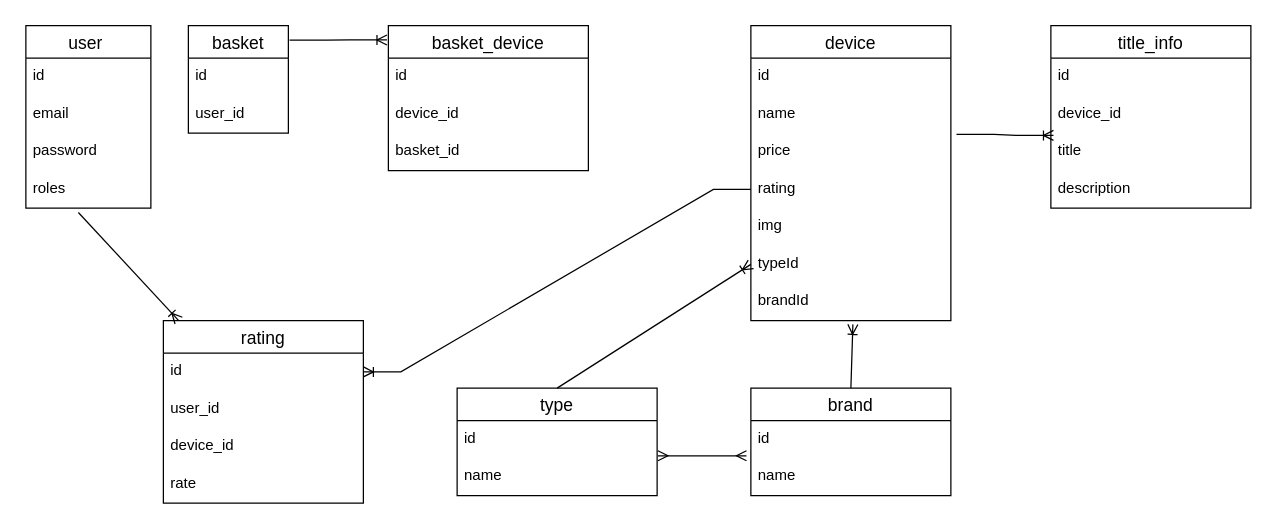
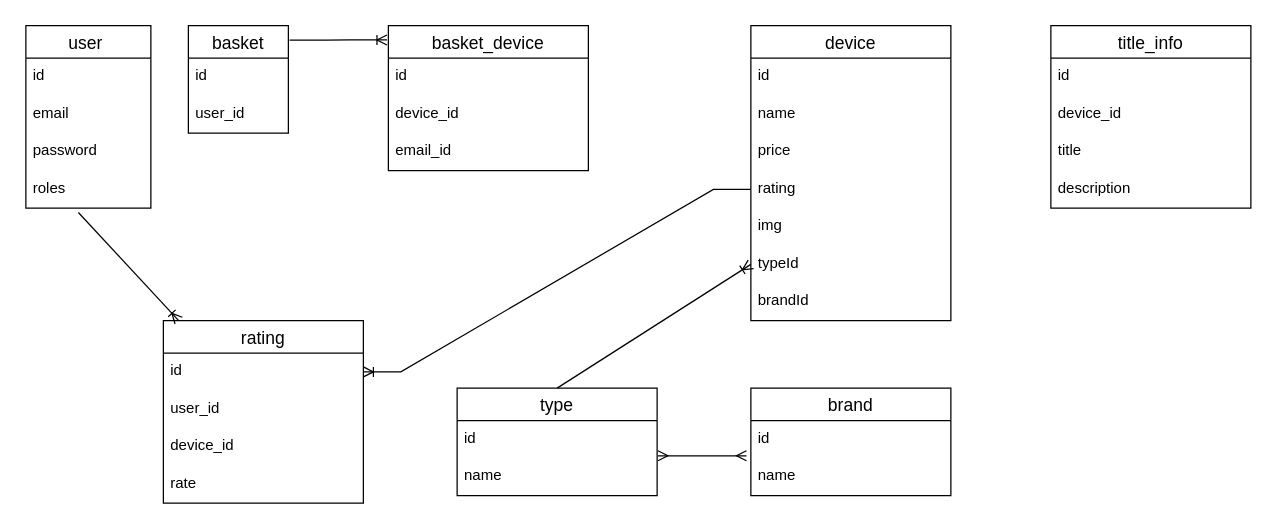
(1005, 135) -> none
(431, 151) -> (423, 151)
(852, 357) -> none
